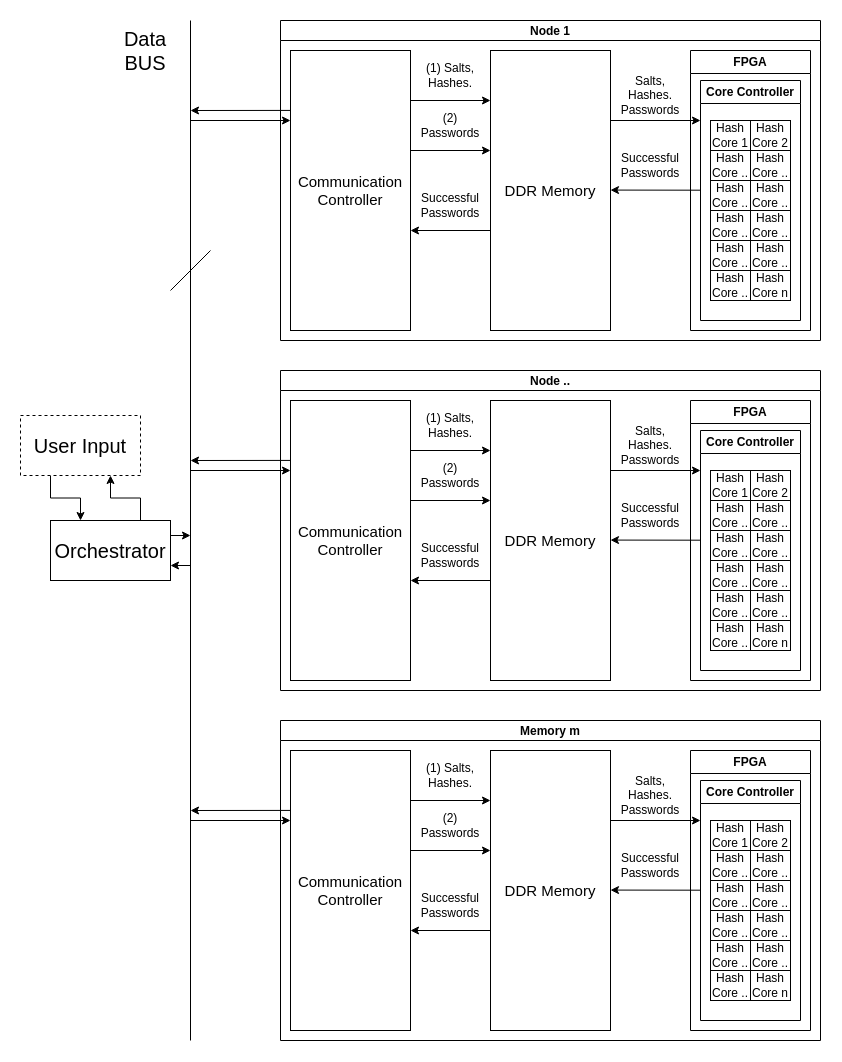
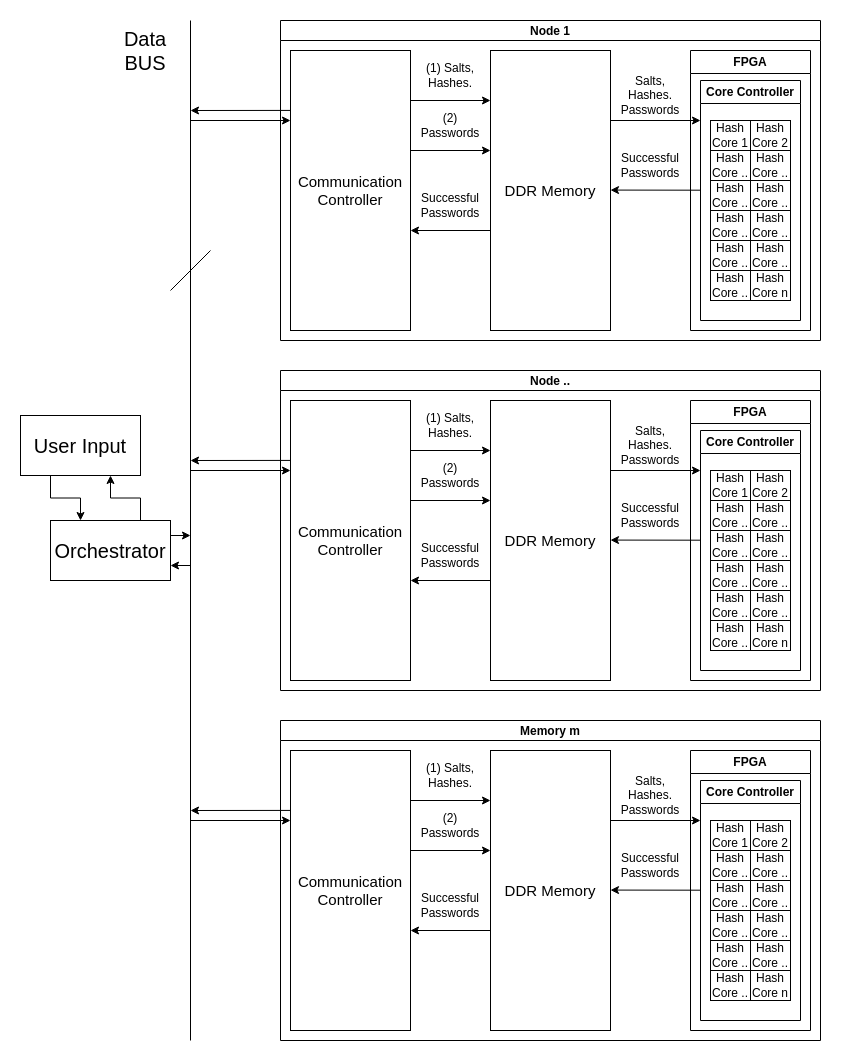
(81, 446) -> (81, 446)
